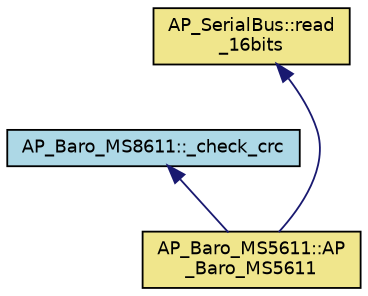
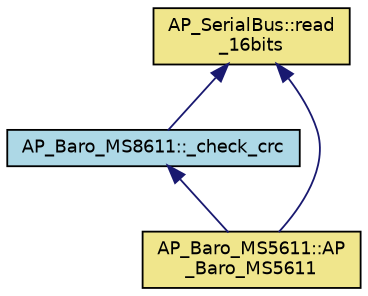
none -> (192, 104)
